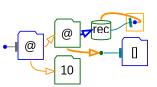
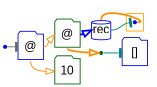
(101, 30) -> (101, 30)
